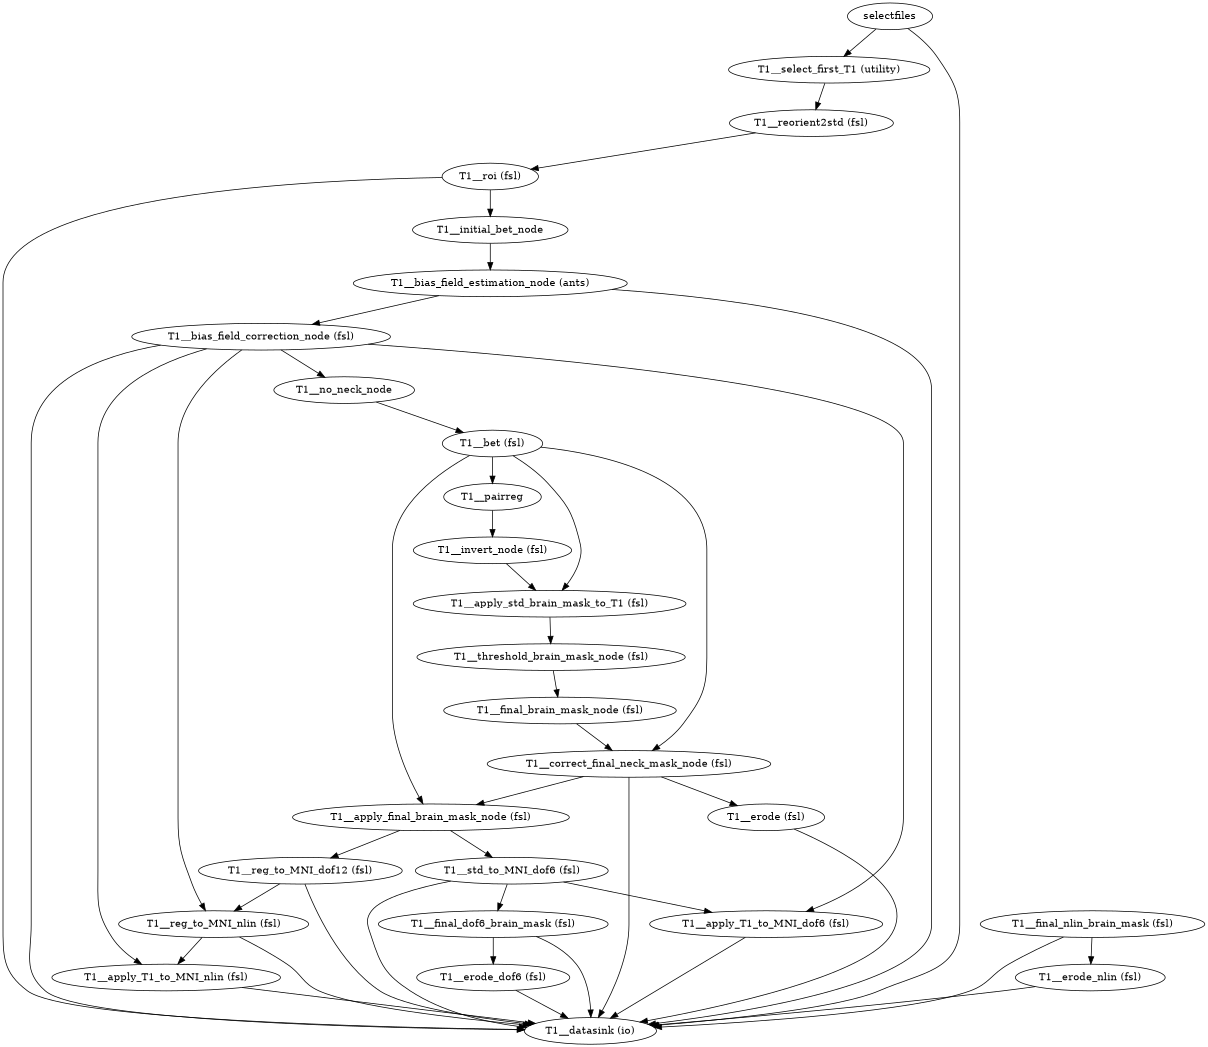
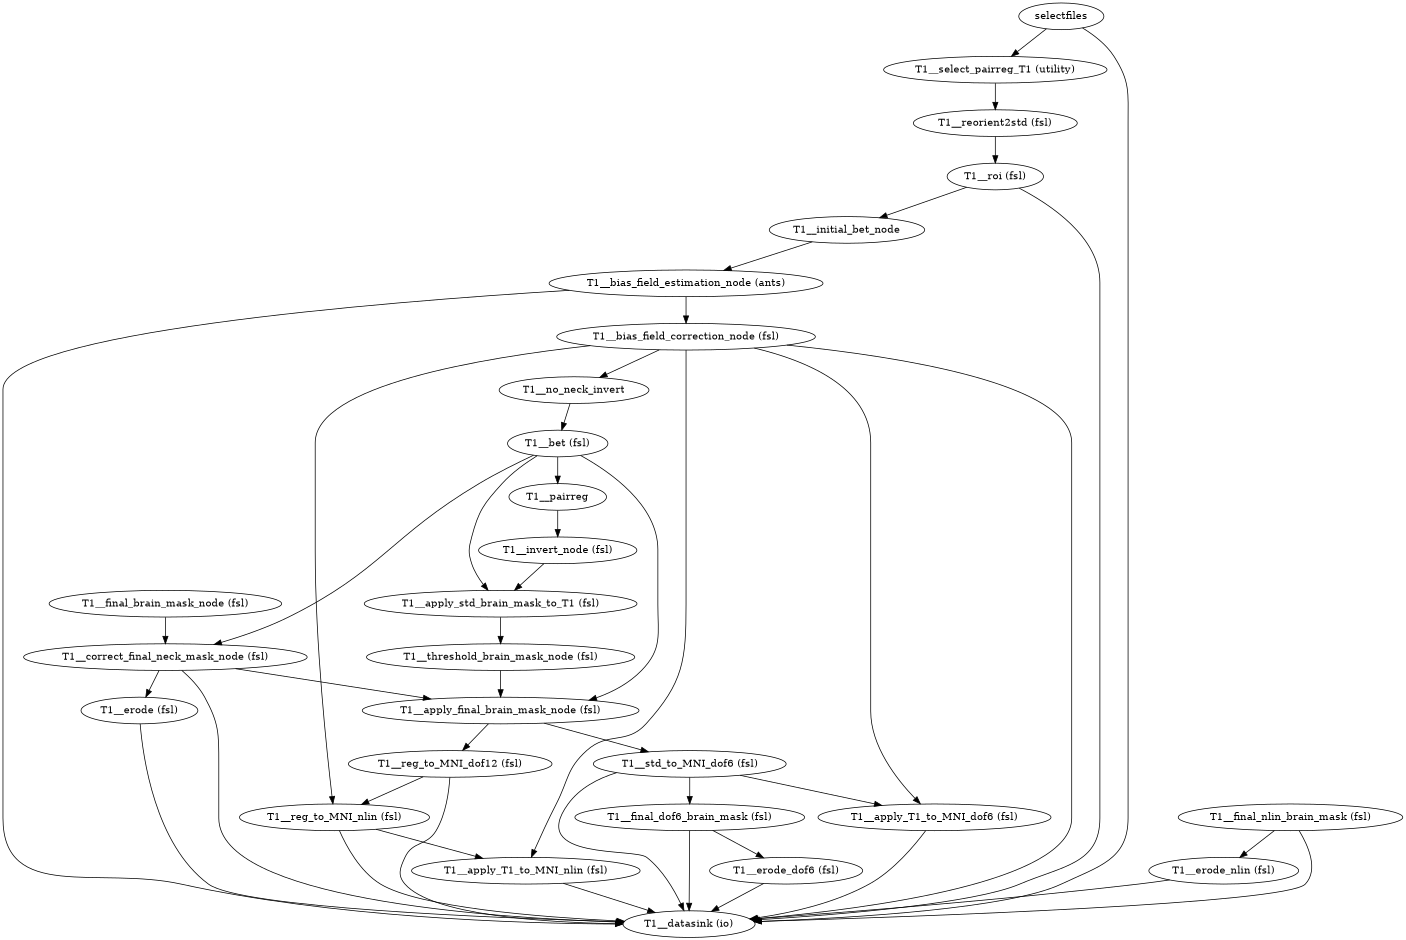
(829, 70) -> (995, 70)
(344, 390) -> (574, 390)
(555, 680) -> (501, 680)
